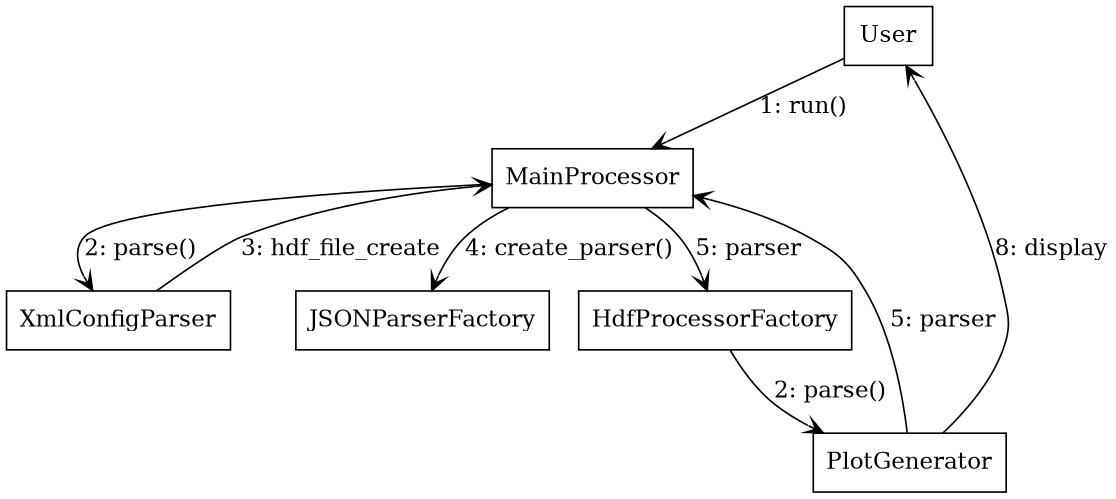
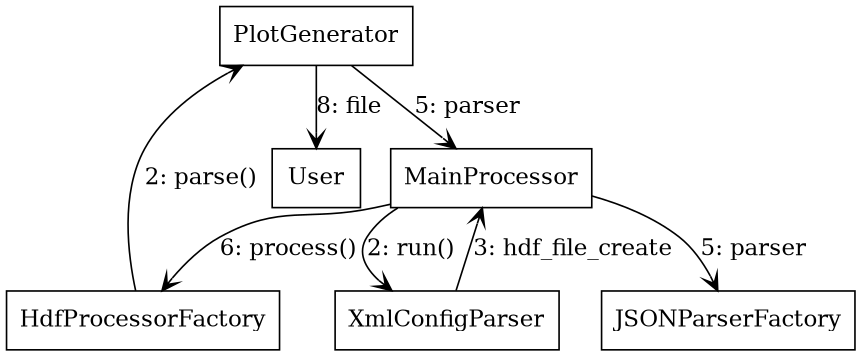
(756, 100) -> none
(141, 249) -> (411, 249)
(569, 249) -> (754, 249)
(749, 249) -> (289, 249)
(1052, 249) -> (349, 107)
